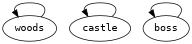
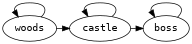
none -> (59, 28)
none -> (133, 28)
